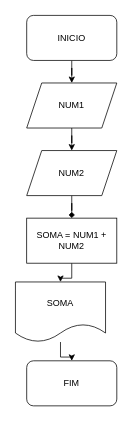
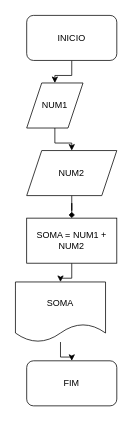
(72, 105) -> (55, 105)
